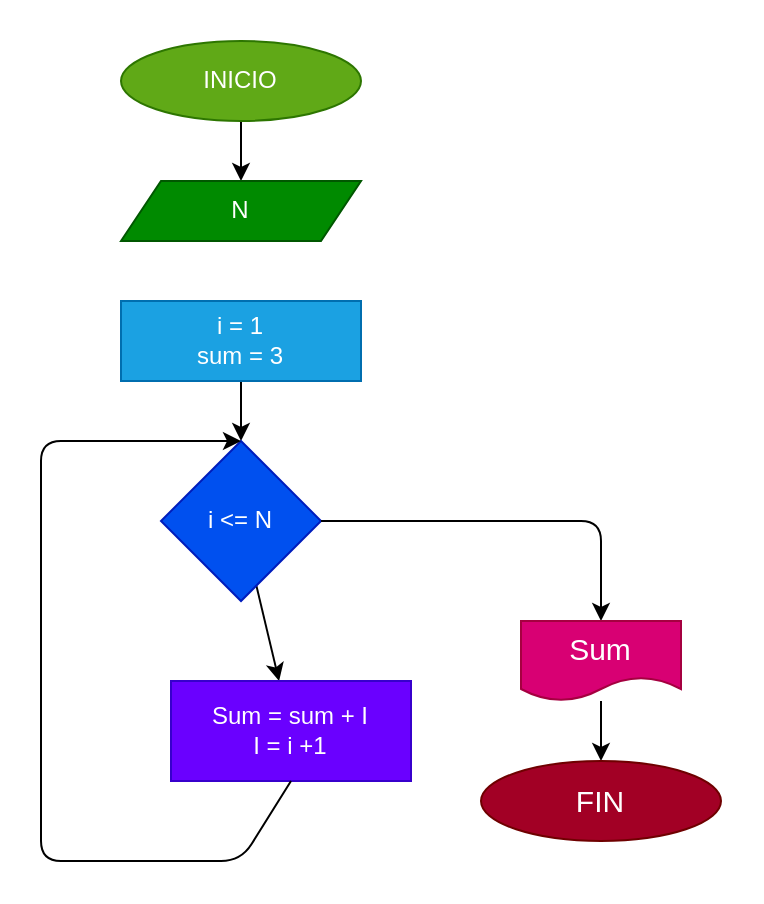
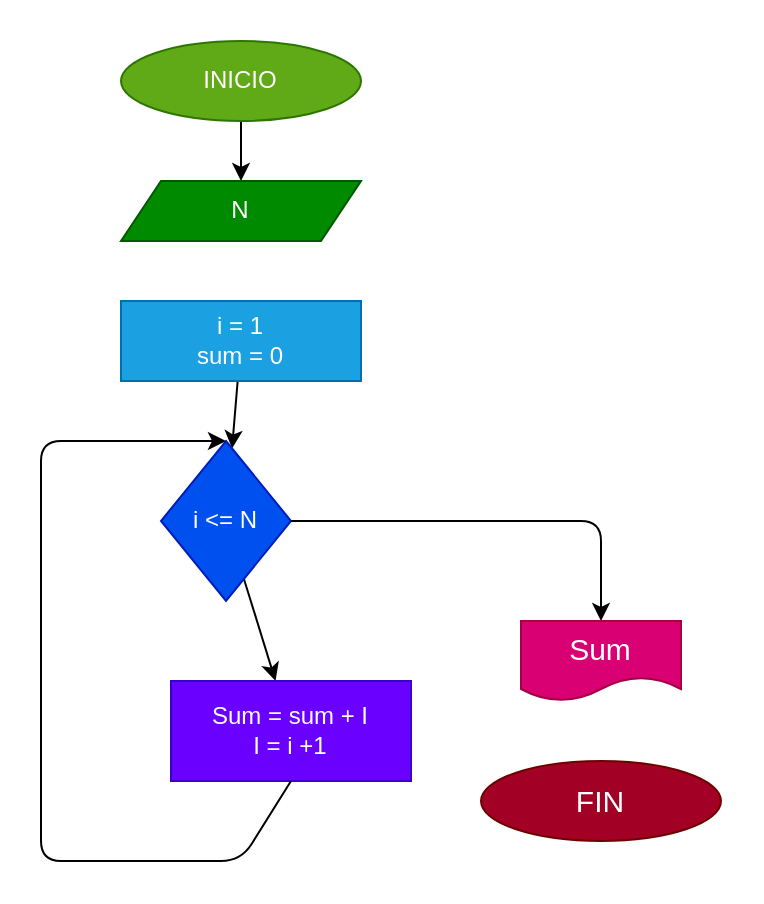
(241, 341) -> (241, 341)
(241, 521) -> (226, 521)
(601, 724) -> none
